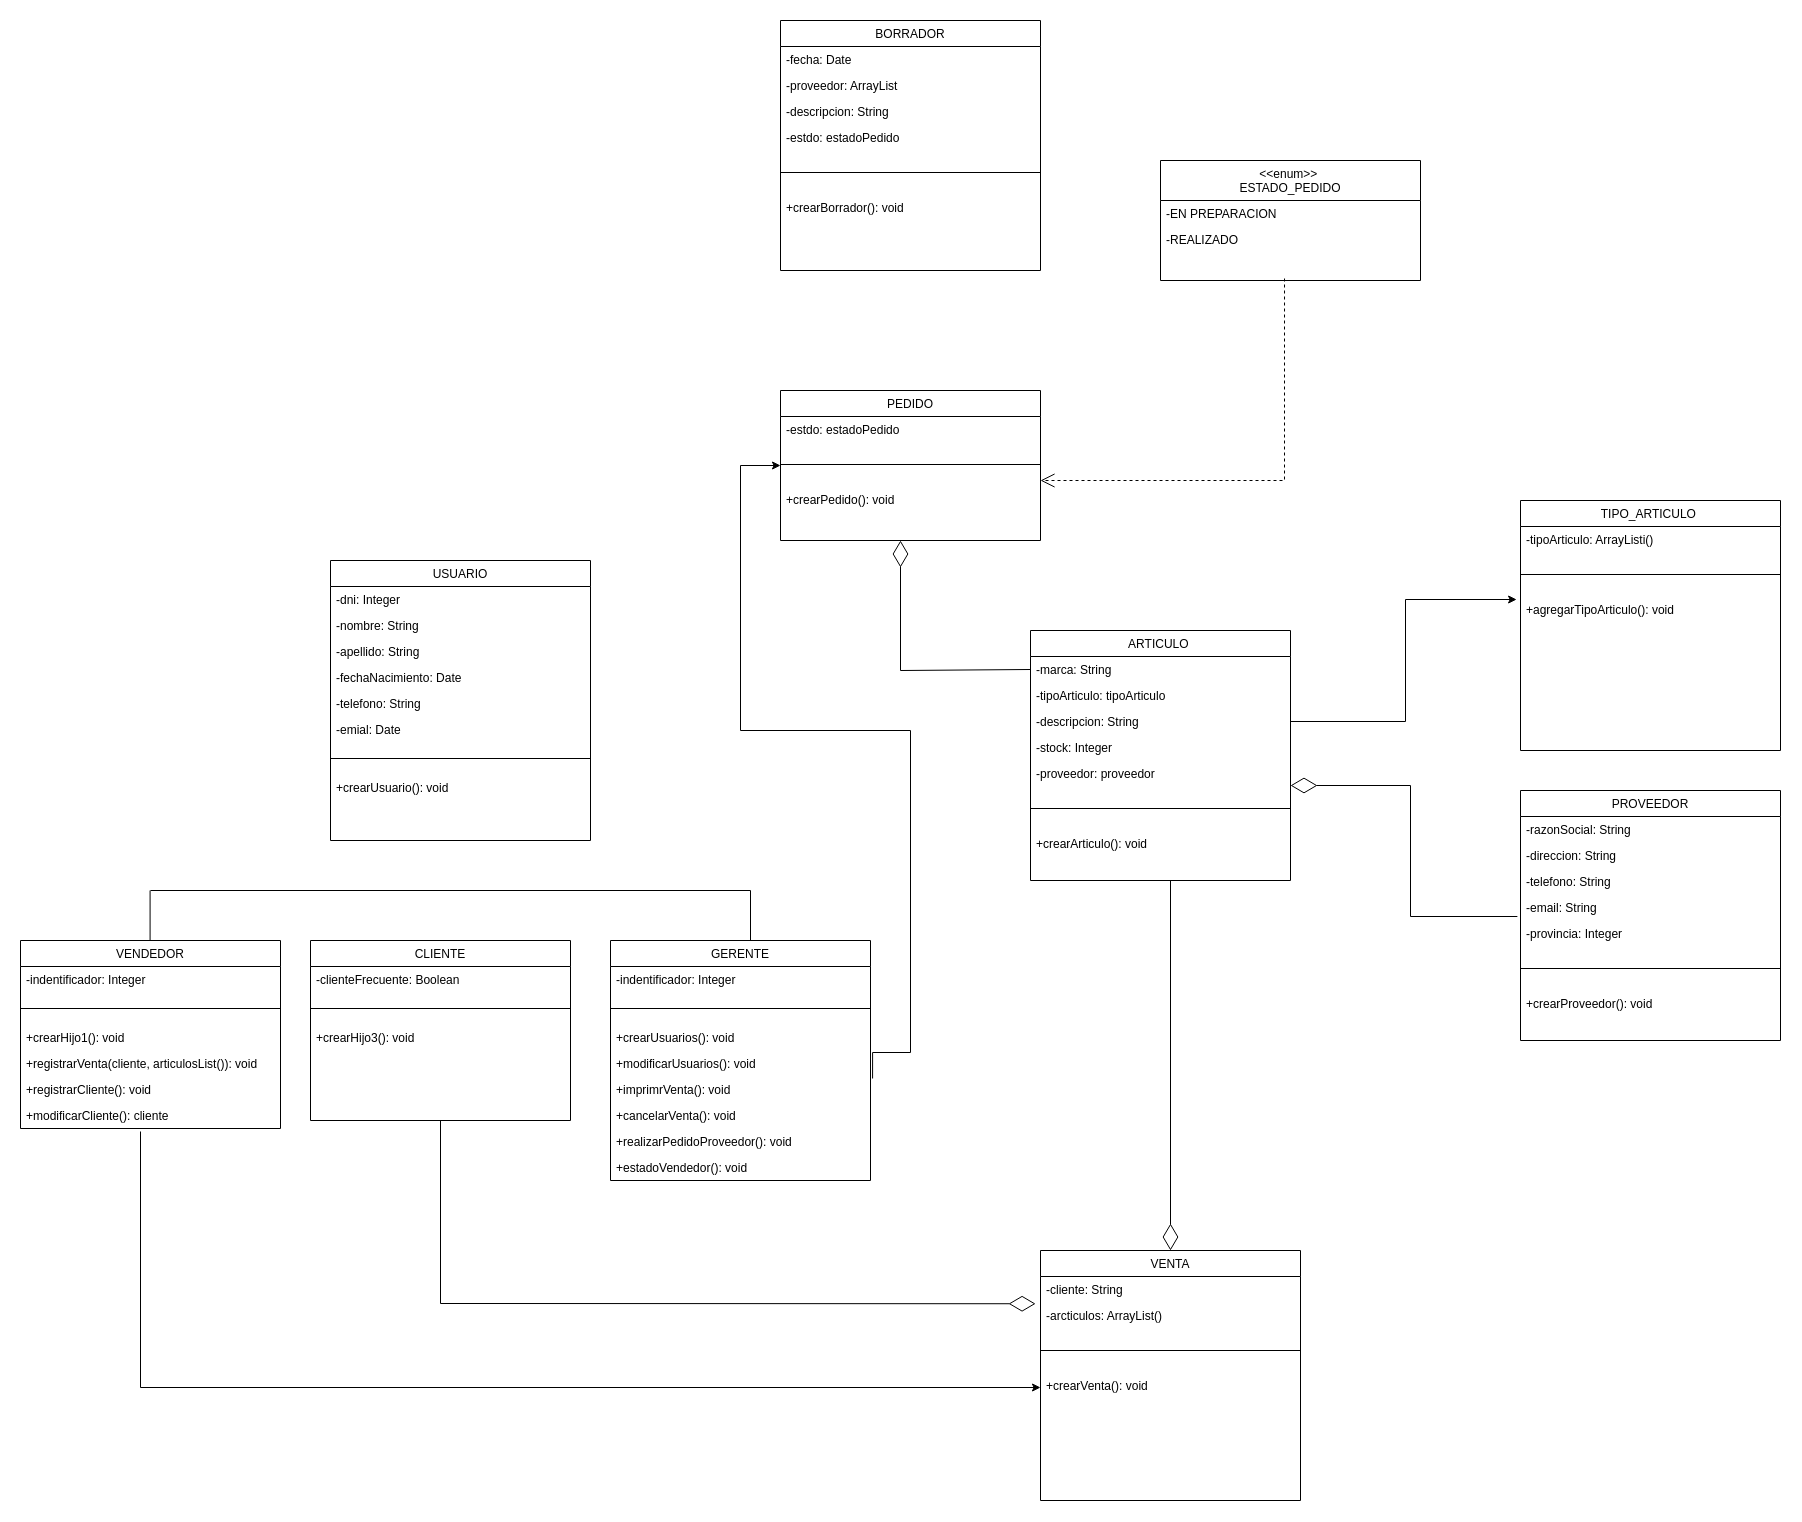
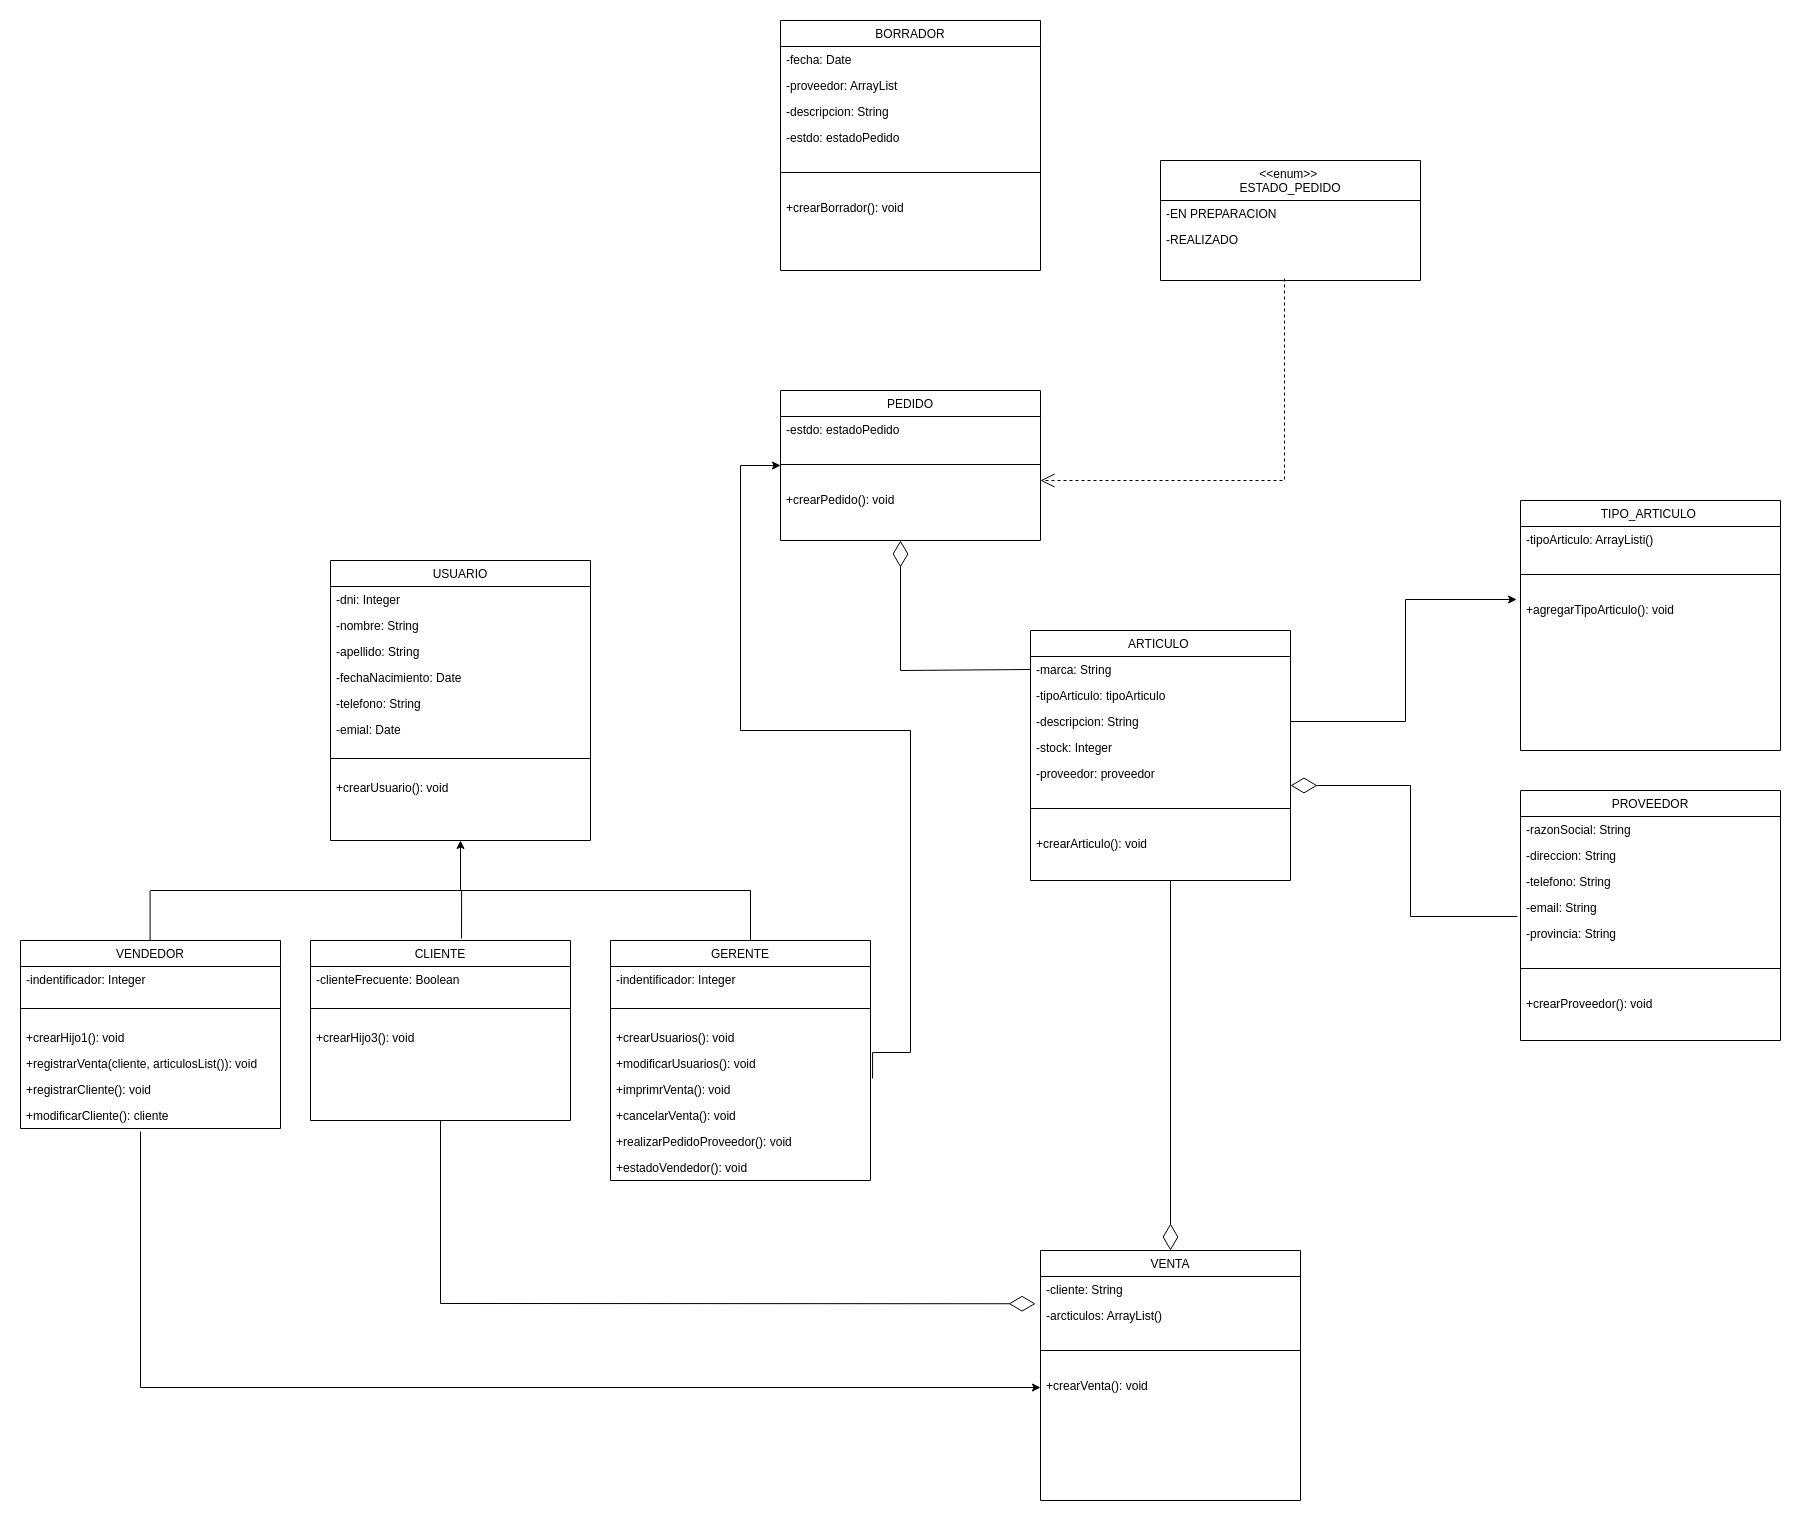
none -> (462, 893)
(1584, 934) -> (1579, 934)
